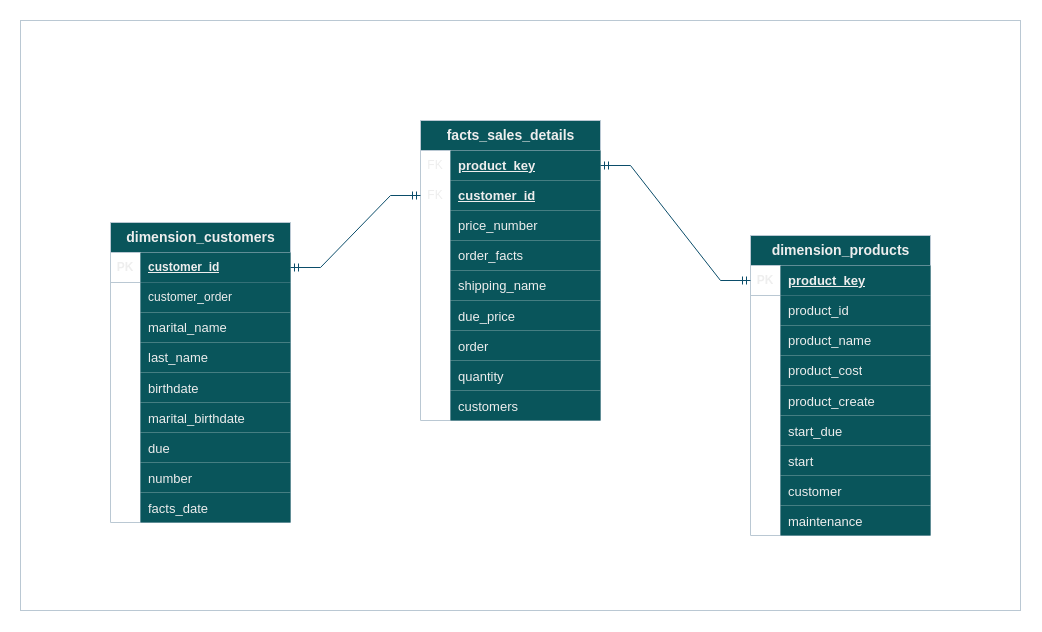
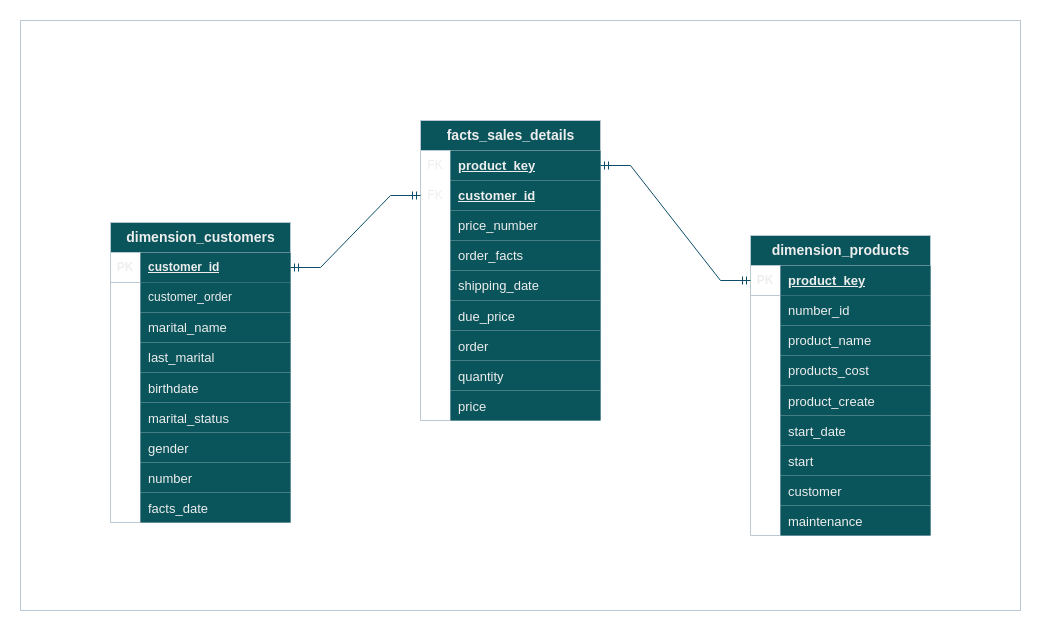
(499, 286) -> (499, 286)
(821, 311) -> (817, 311)
(177, 358) -> (184, 358)
(829, 371) -> (832, 371)
(491, 406) -> (475, 406)
(205, 418) -> (196, 418)
(821, 431) -> (824, 431)
(159, 448) -> (170, 448)
